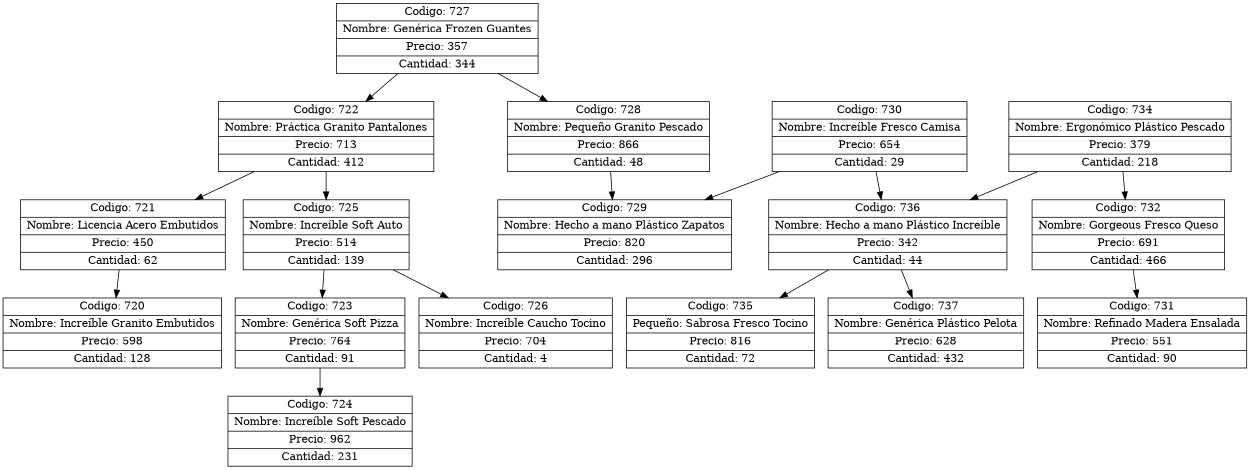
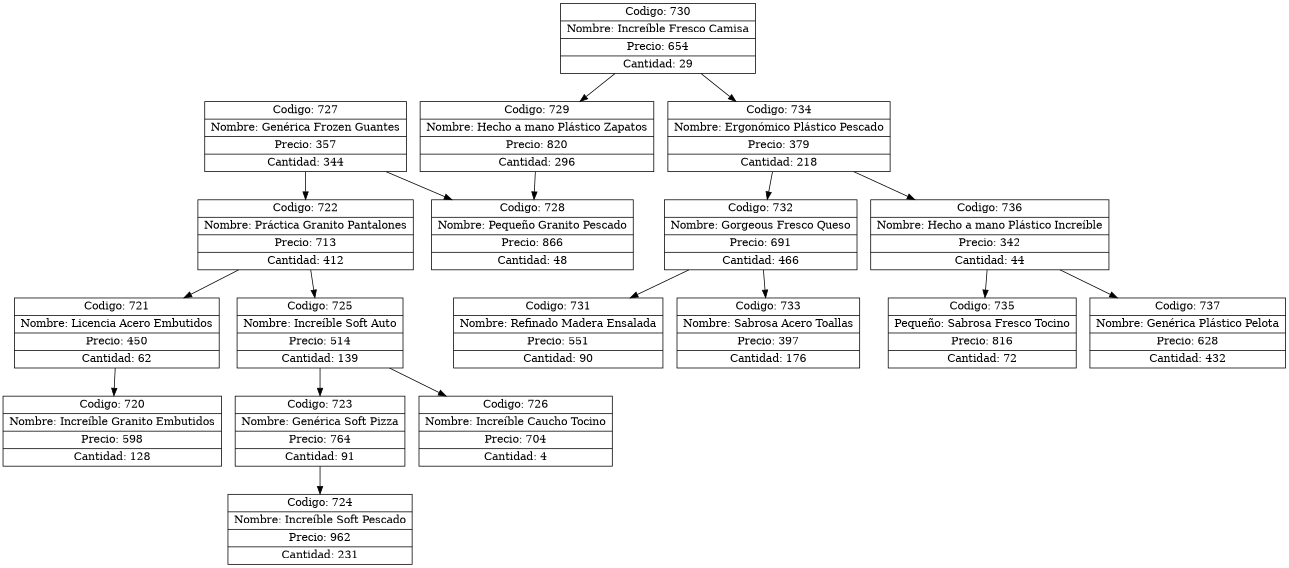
(611, 182) -> (535, 182)
(878, 182) -> (715, 85)
none -> (768, 333)
